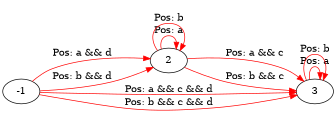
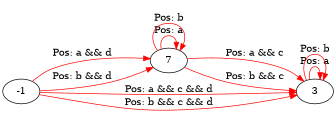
(169, 61) -> (169, 61)
